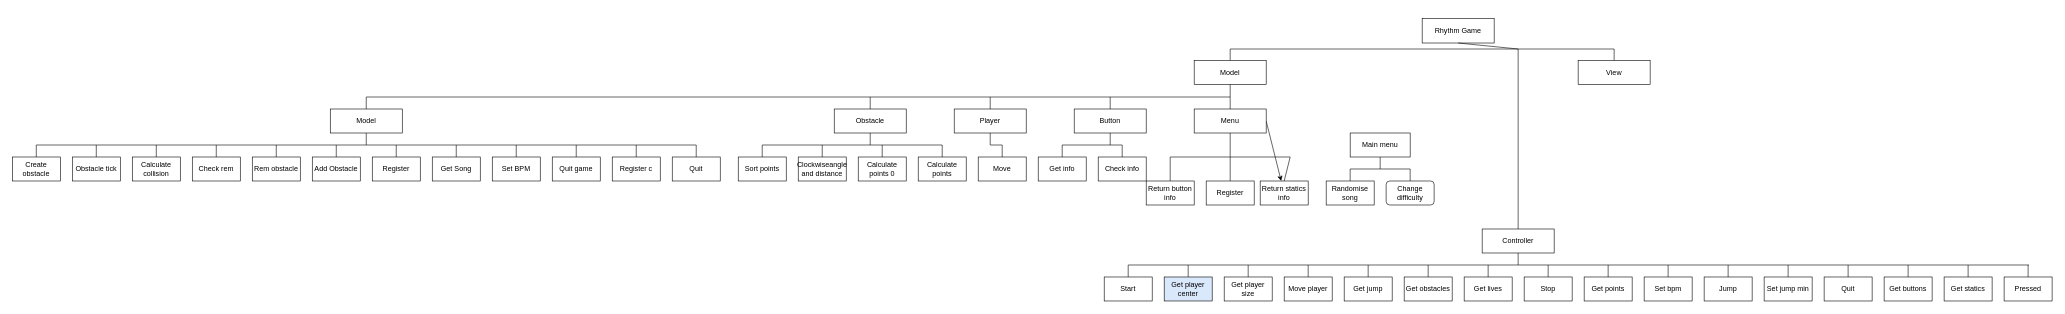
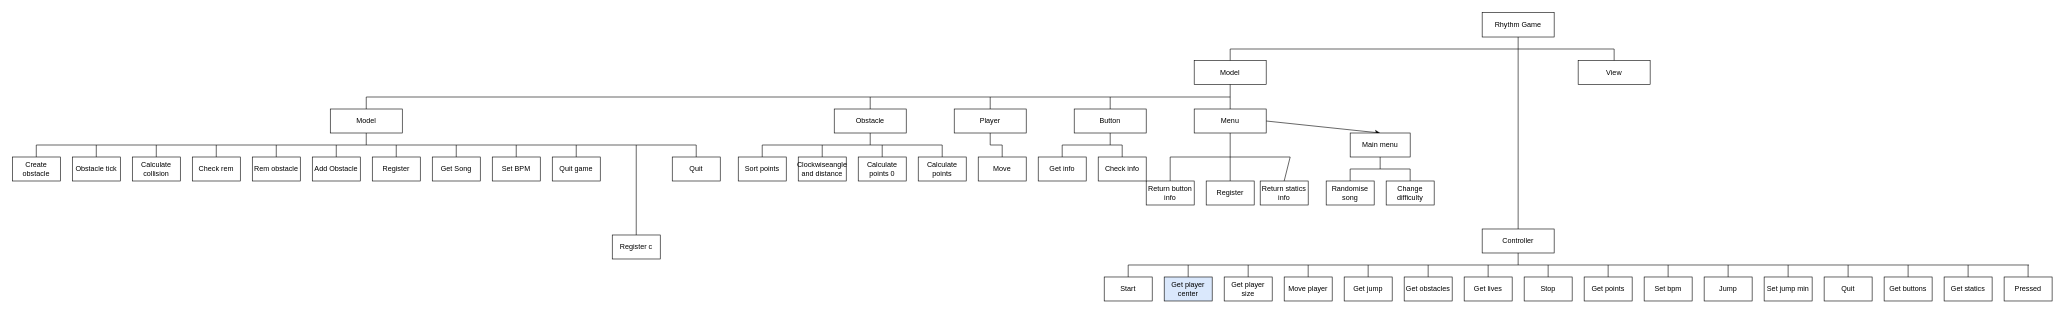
(1458, 31) -> (1518, 25)
(1273, 149) -> (1321, 127)
(636, 169) -> (636, 247)
(1410, 193) -> (1410, 193)
